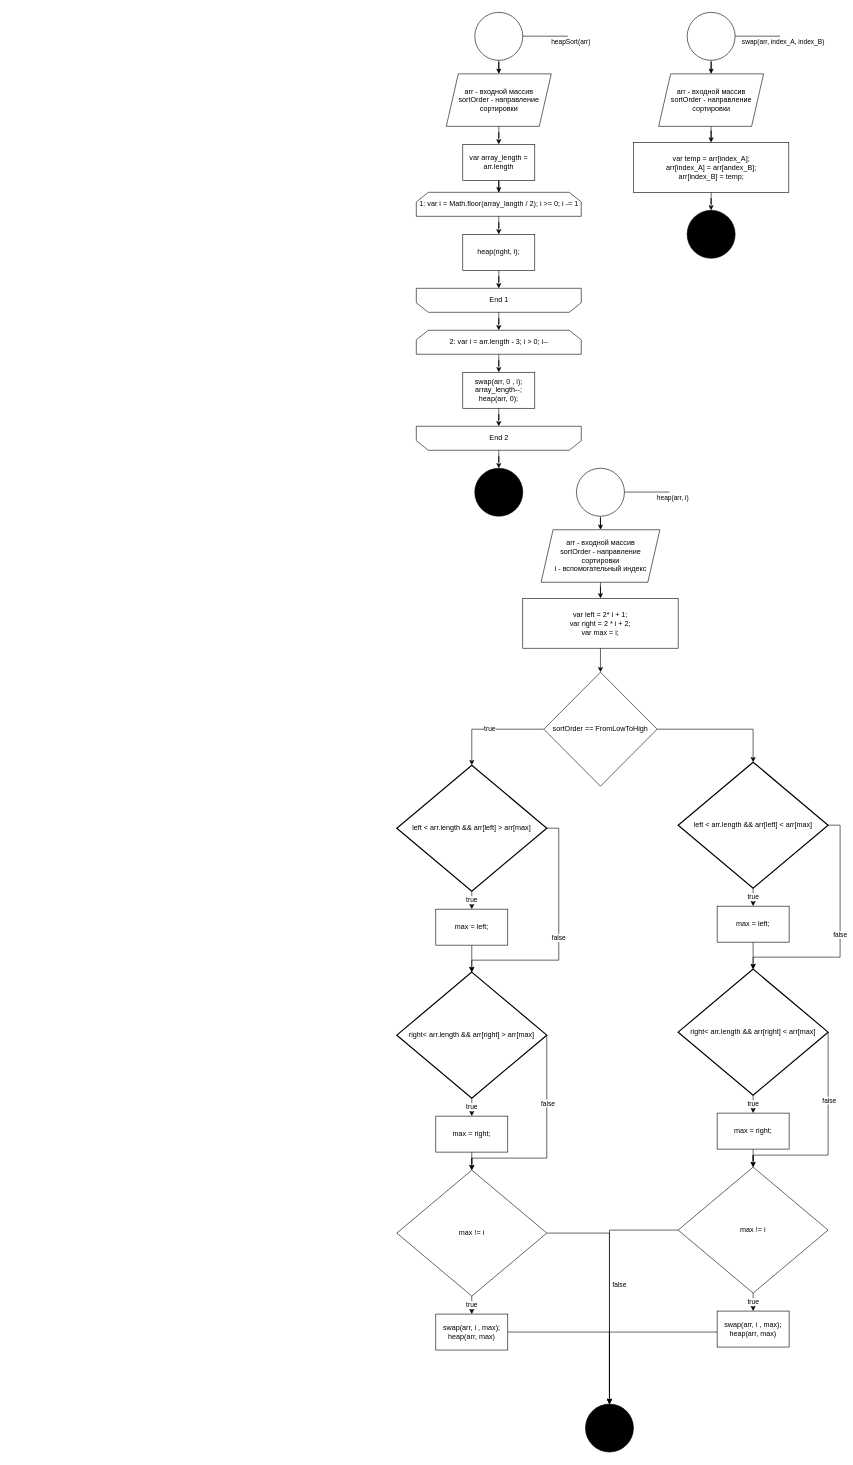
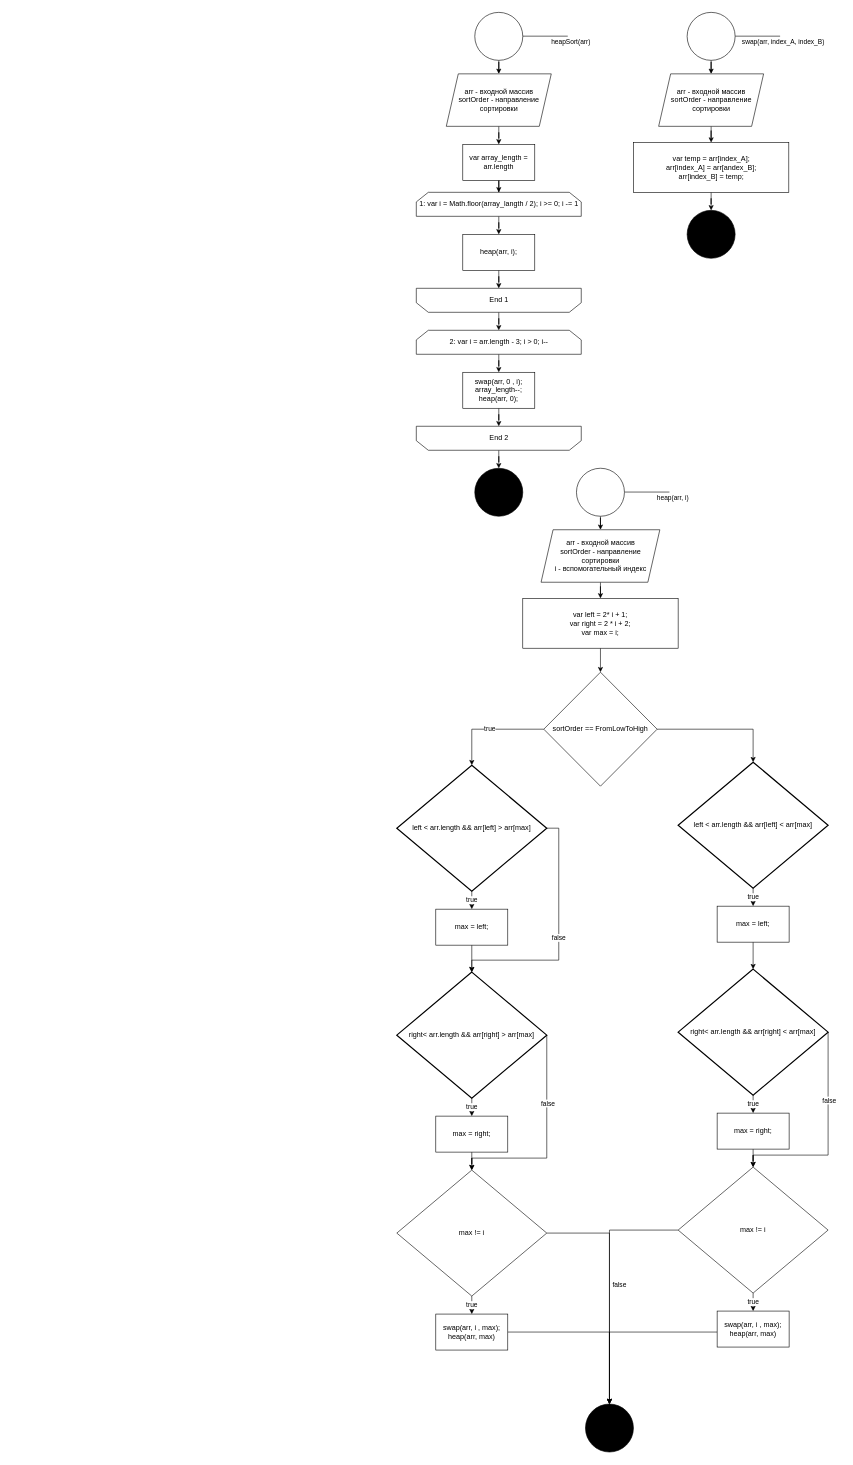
(499, 252) -> (499, 252)
(840, 927) -> none
